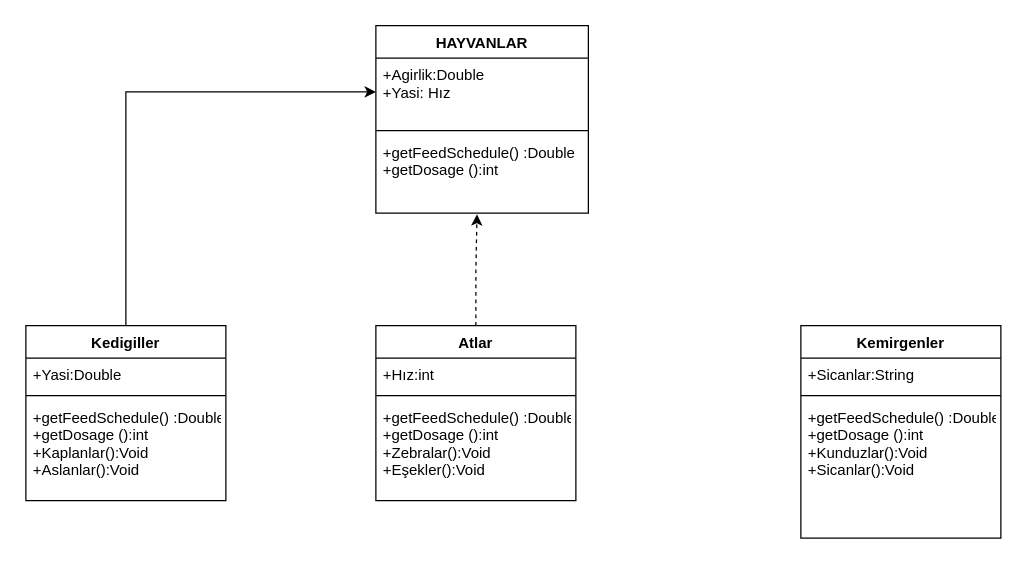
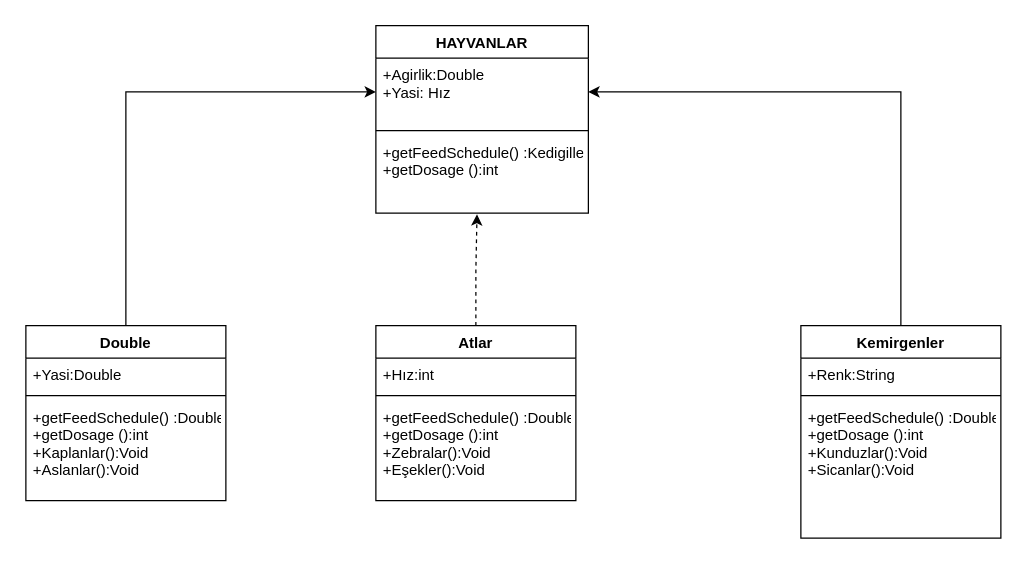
none -> (866, 92)
(484, 153) -> (495, 153)
(125, 343) -> (125, 343)
(867, 375) -> (854, 375)
